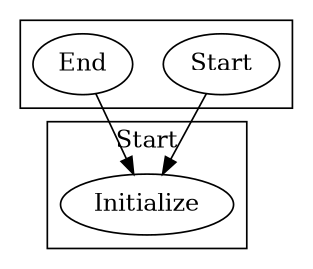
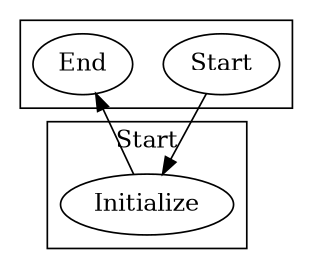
(114, 133) -> (118, 142)
